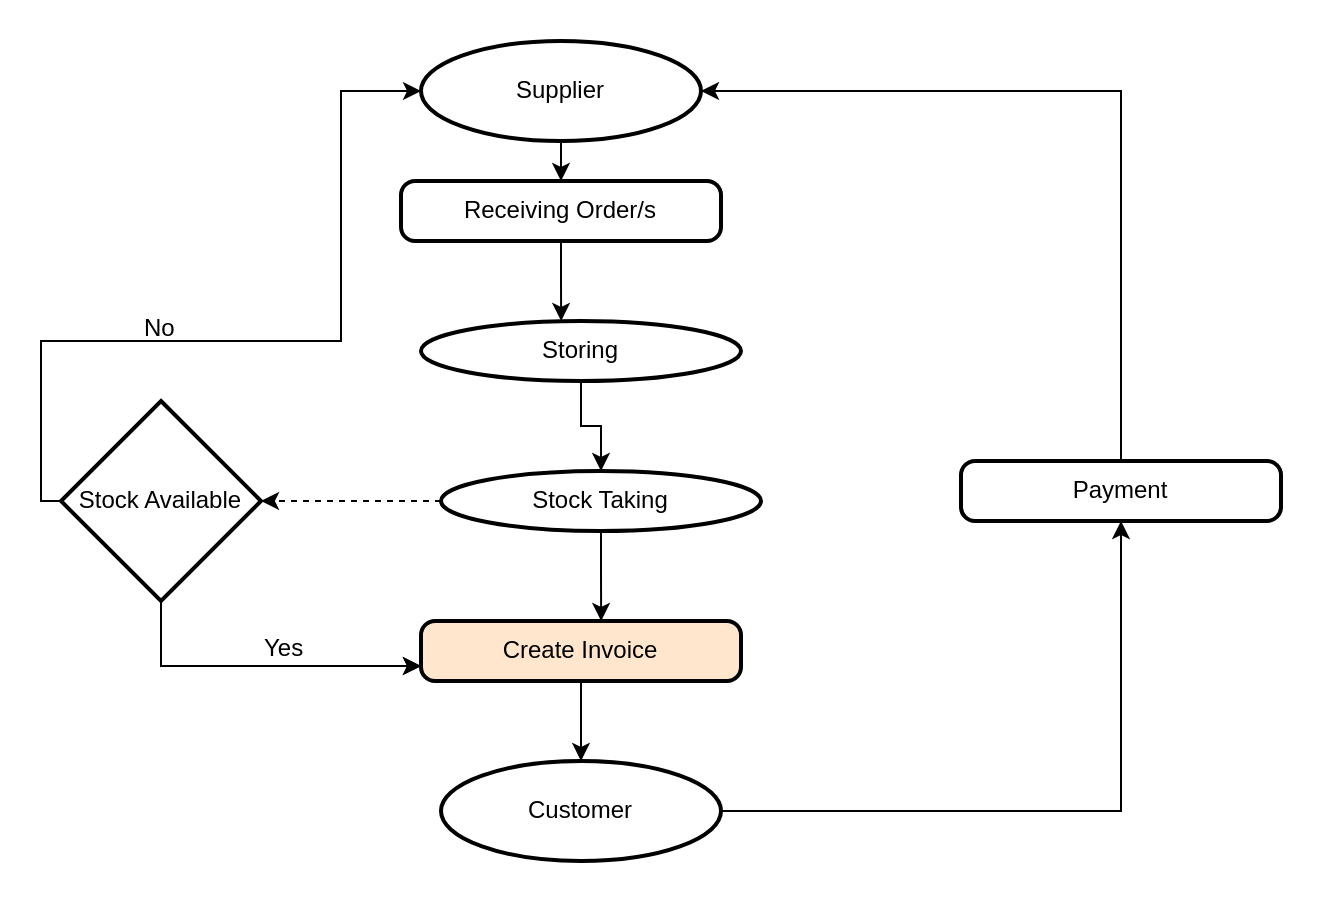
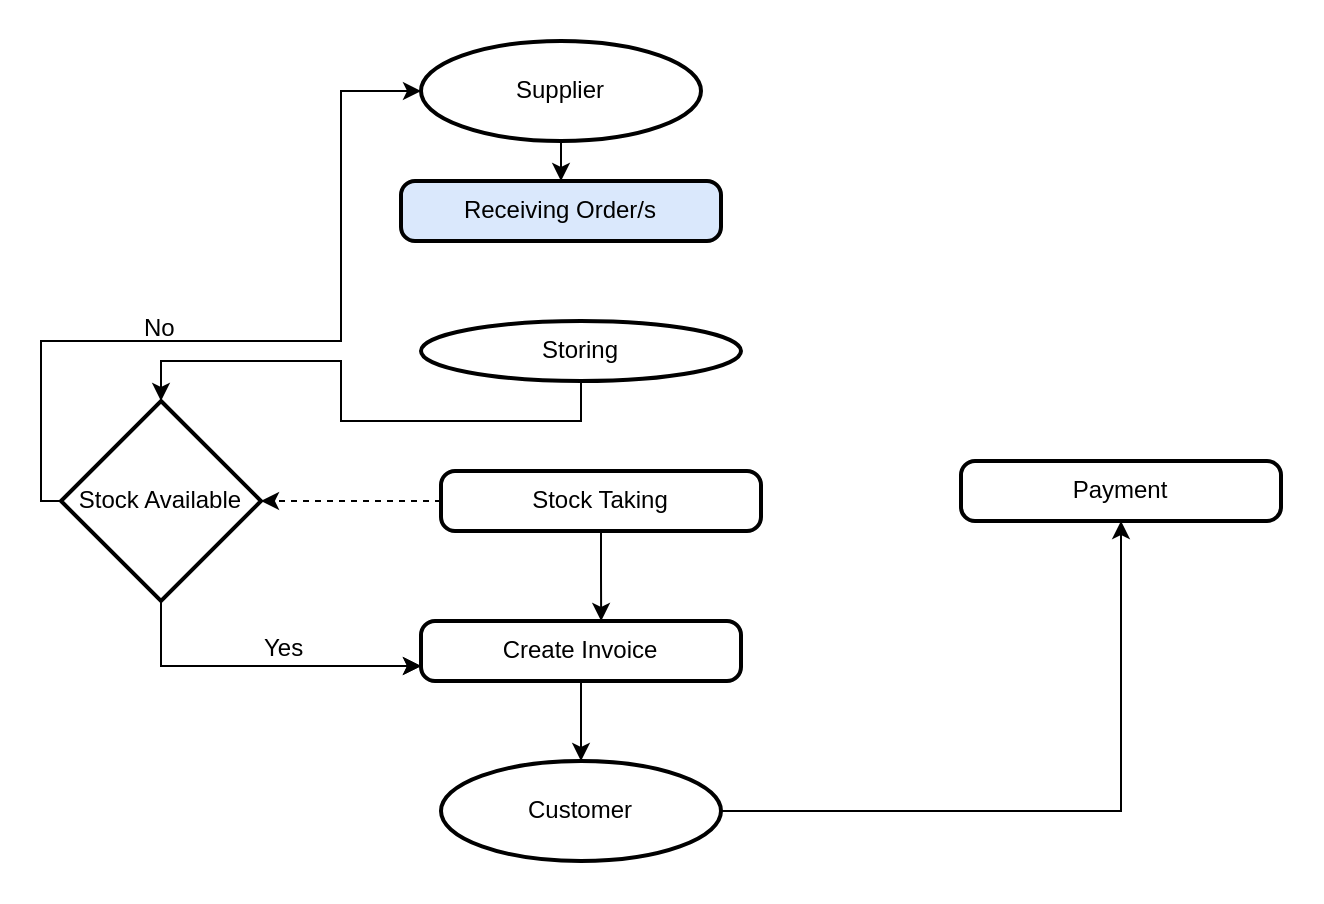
(1102, 91) -> none
(561, 211) -> (561, 211)
(561, 274) -> none
(601, 428) -> (341, 409)
(601, 501) -> (601, 501)
(581, 651) -> (581, 651)
